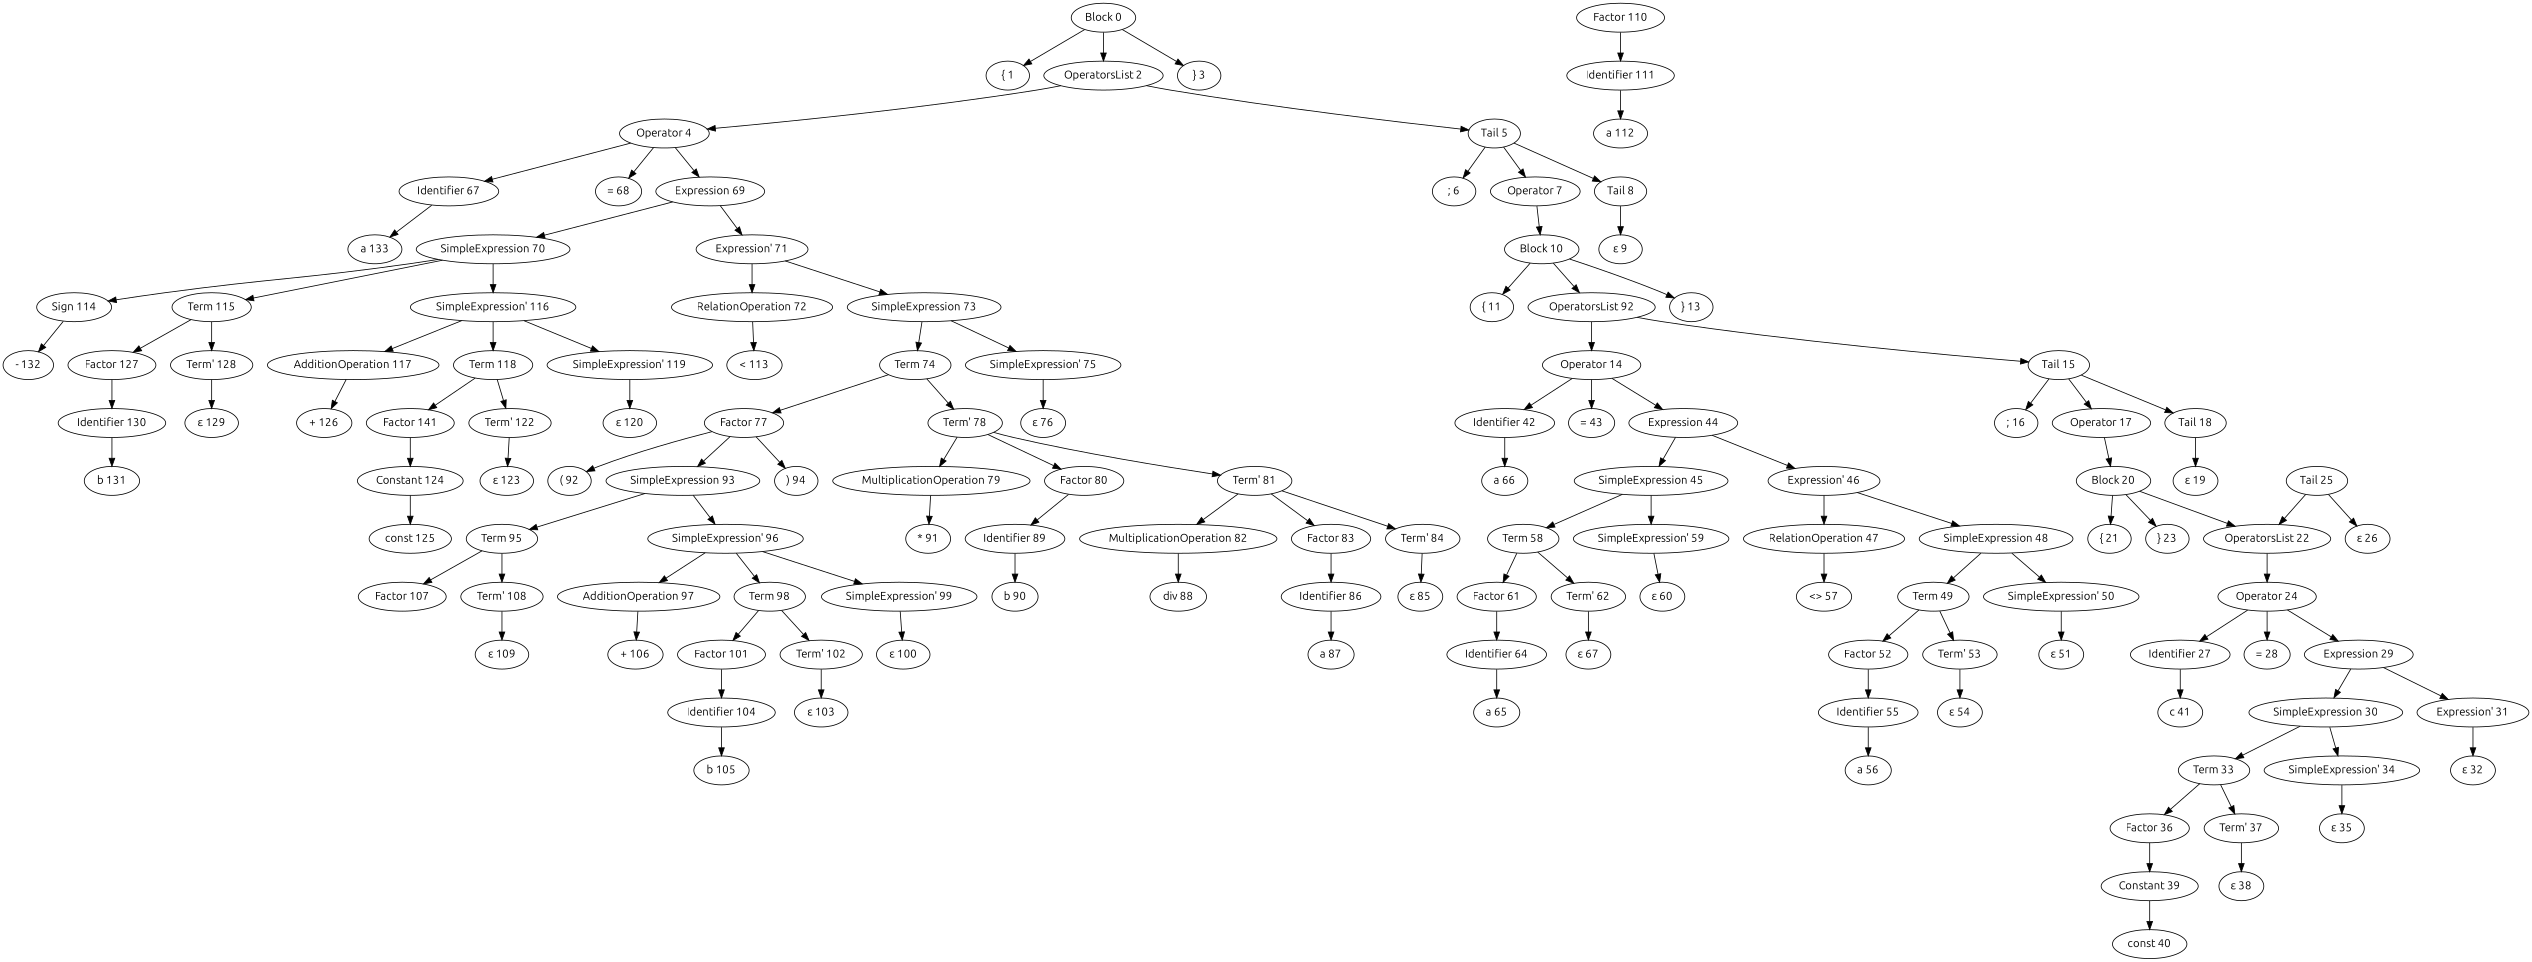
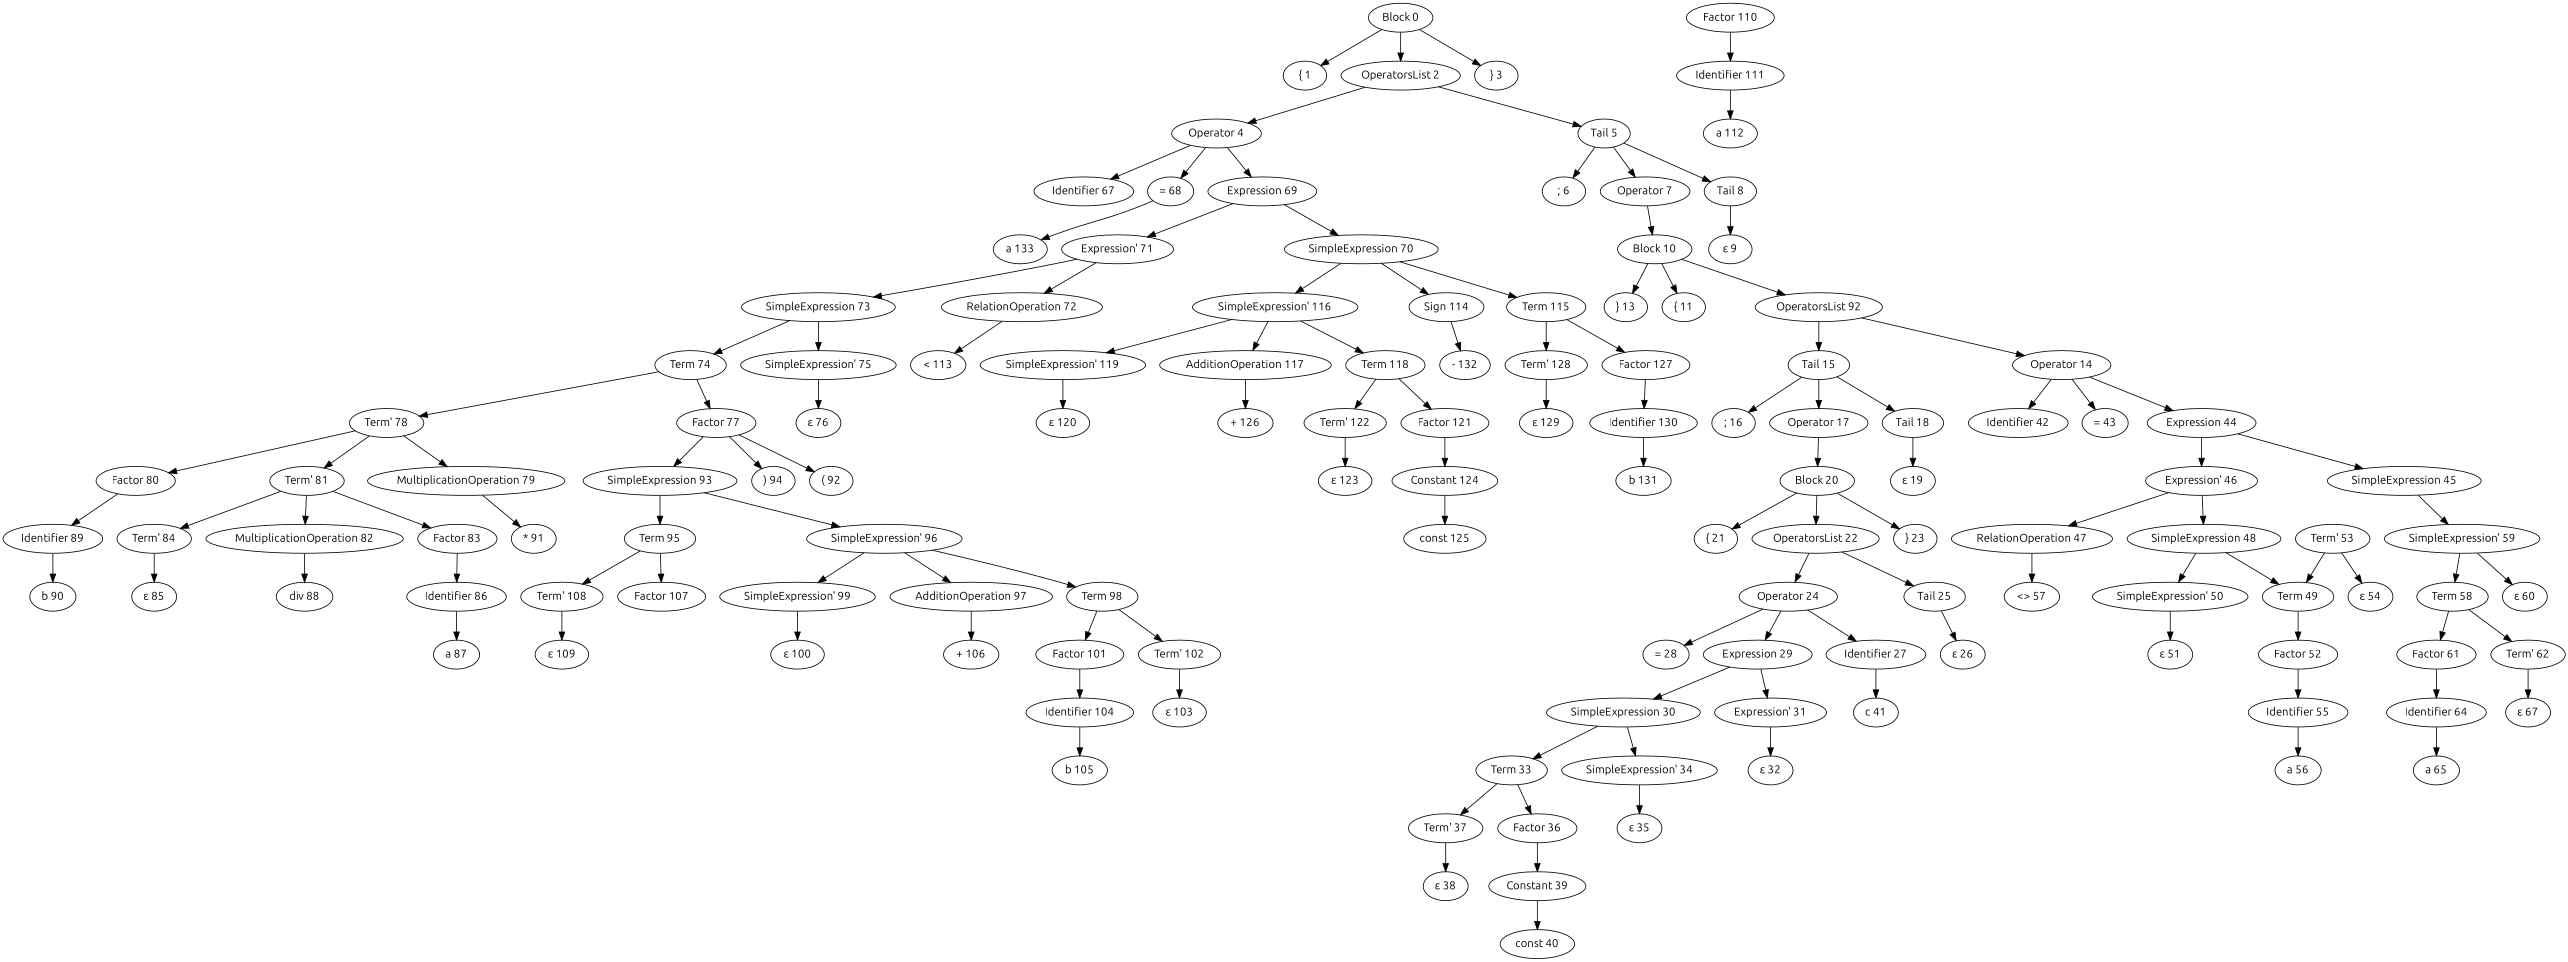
(414, 219) -> (1101, 220)
(410, 423) -> (1445, 423)
(1505, 481) -> none
(2295, 506) -> (1874, 567)
(1588, 509) -> (2458, 564)
(1945, 622) -> (2318, 564)
